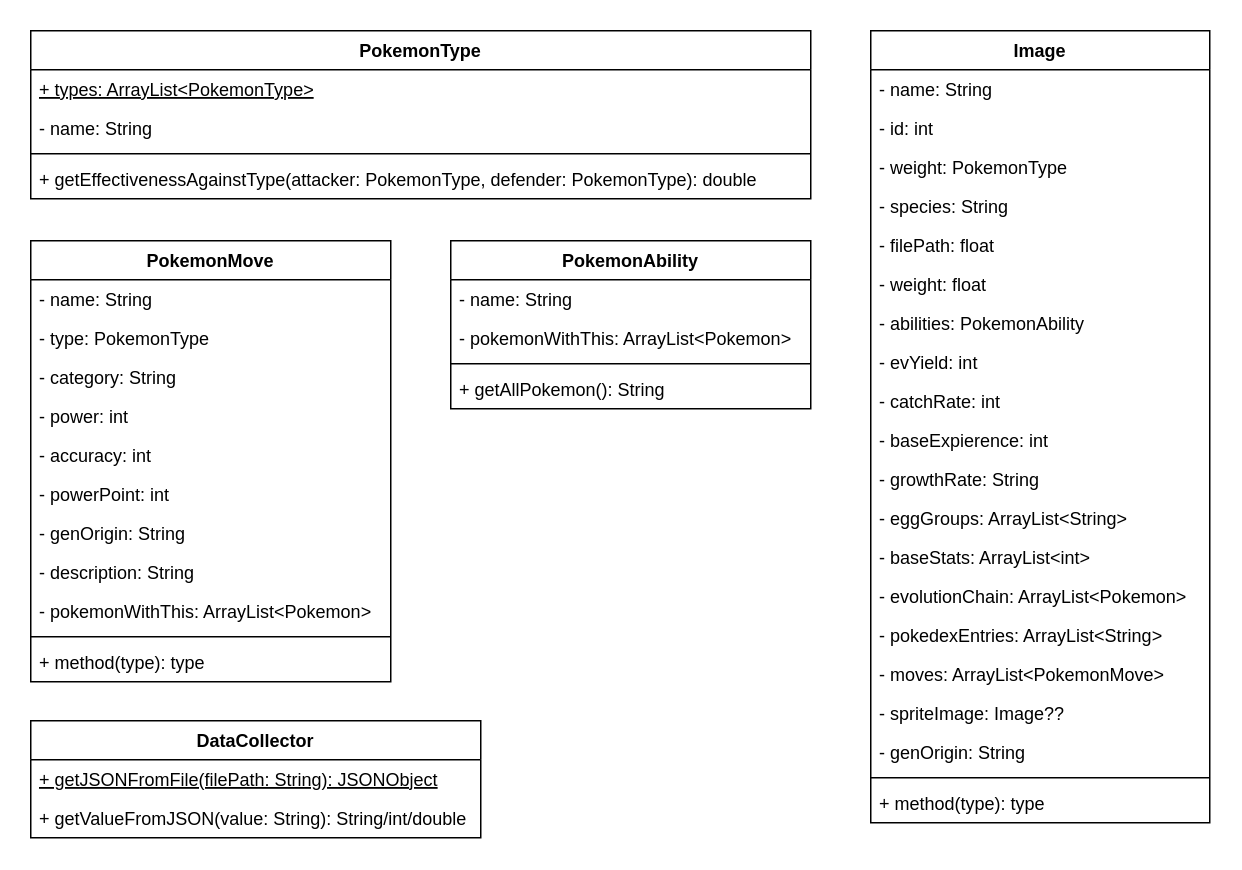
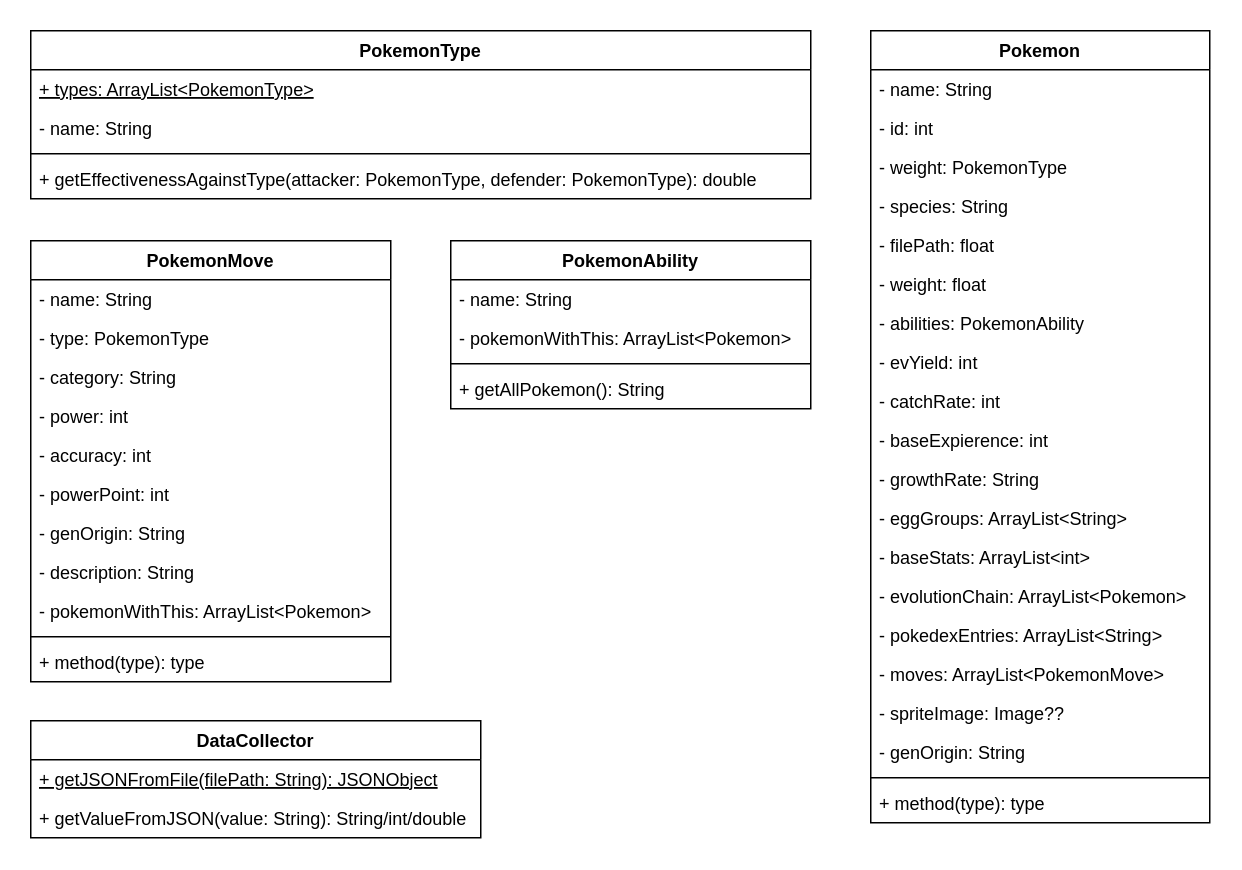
(1040, 51) -> (1040, 51)
